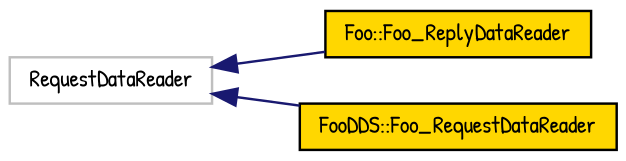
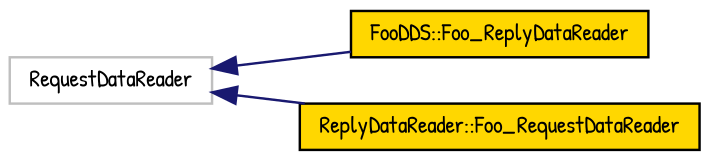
(458, 34) -> (500, 34)
(458, 127) -> (500, 127)
